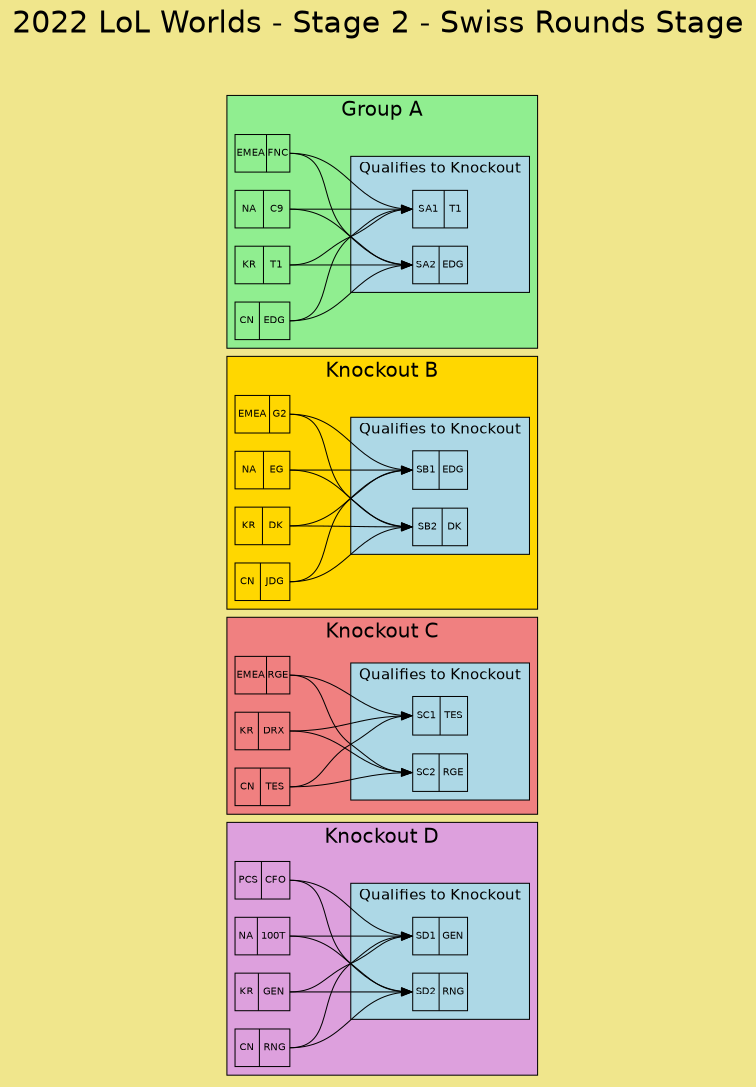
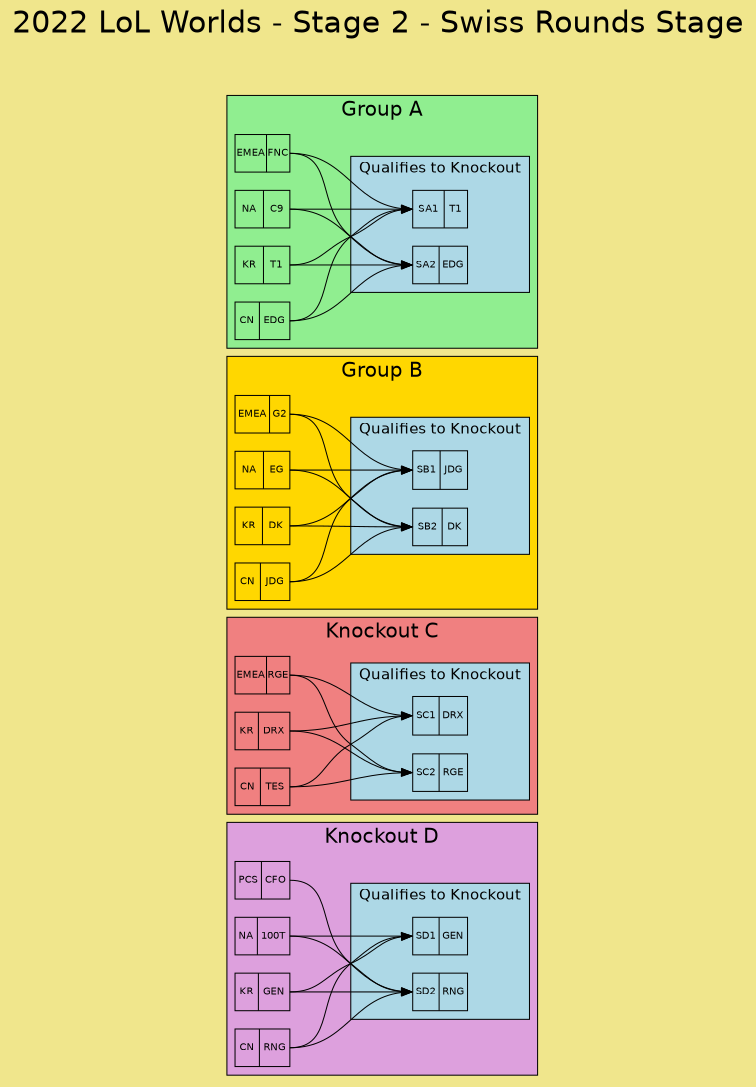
(382, 372) -> (382, 372)
(453, 470) -> (454, 470)
(454, 715) -> (453, 715)
(344, 903) -> none
